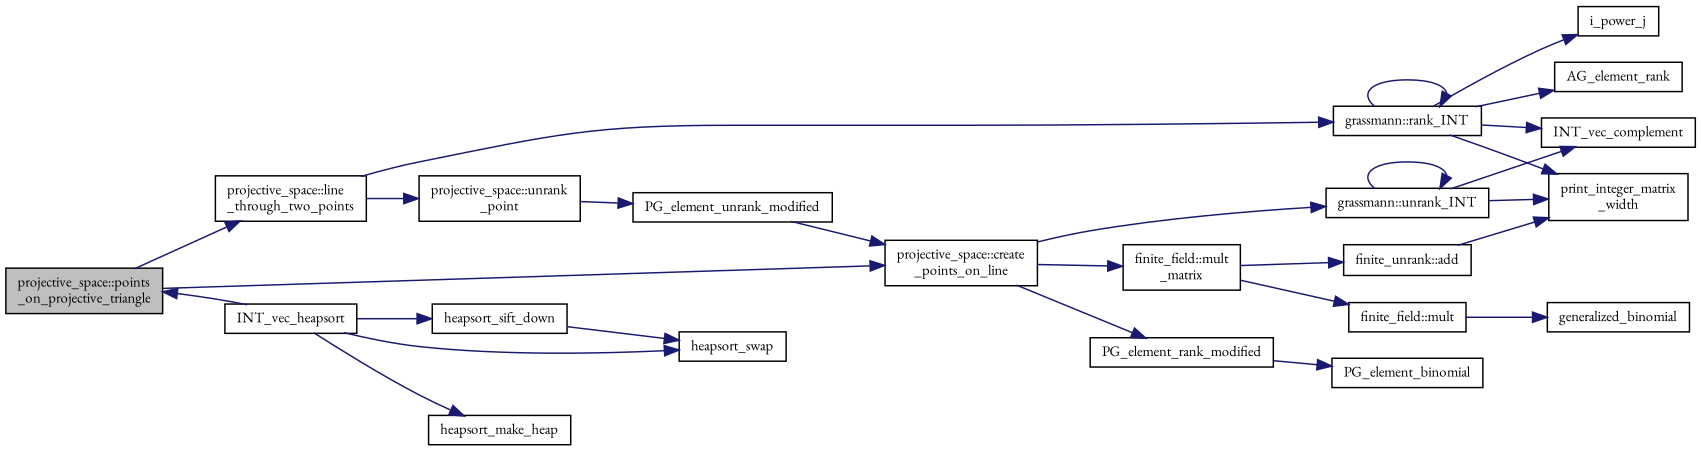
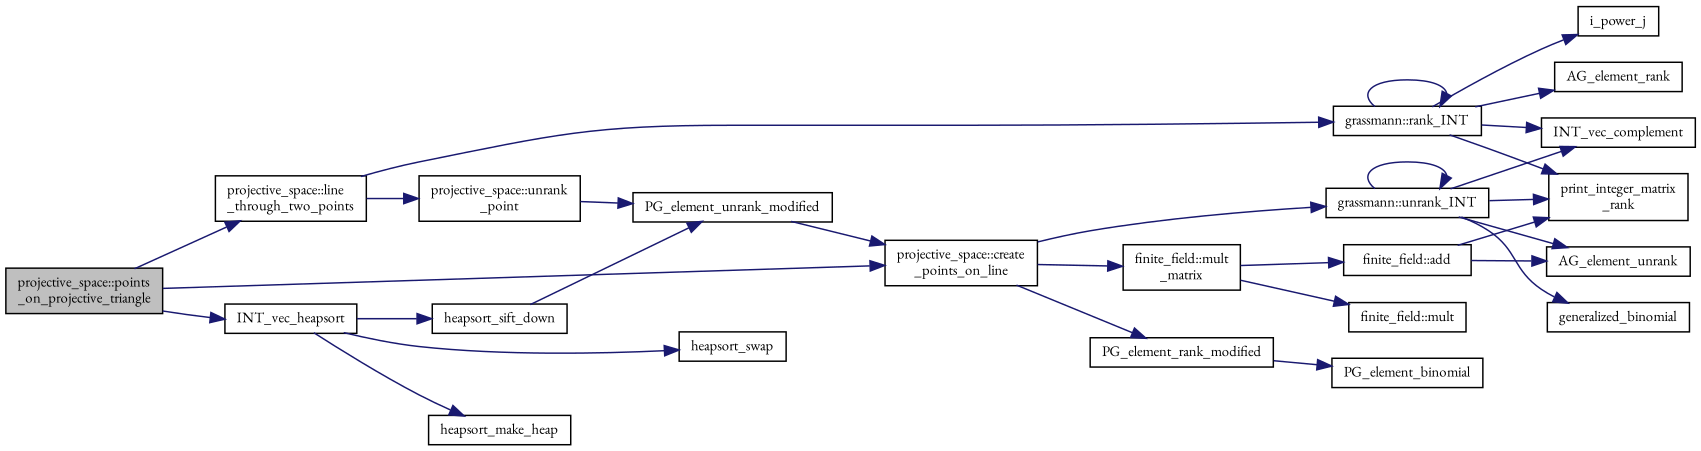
(1618, 197) -> (1618, 197)
(1407, 260) -> (1407, 260)
none -> (1618, 262)
(212, 299) -> (186, 315)
(1499, 317) -> (1509, 251)
(616, 333) -> (614, 264)
